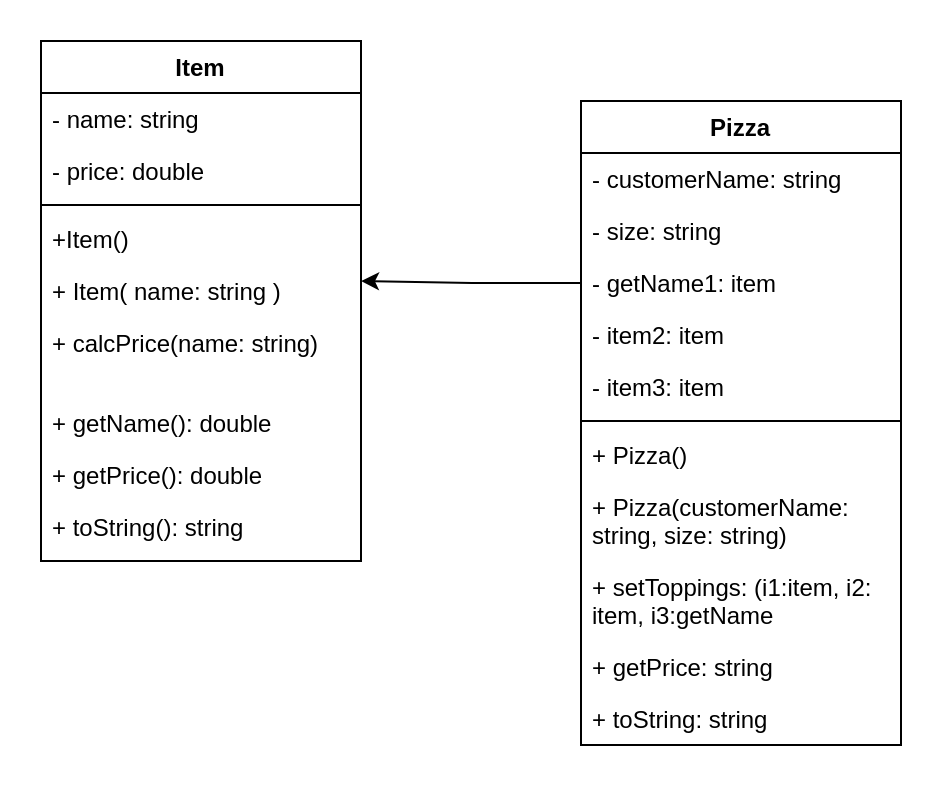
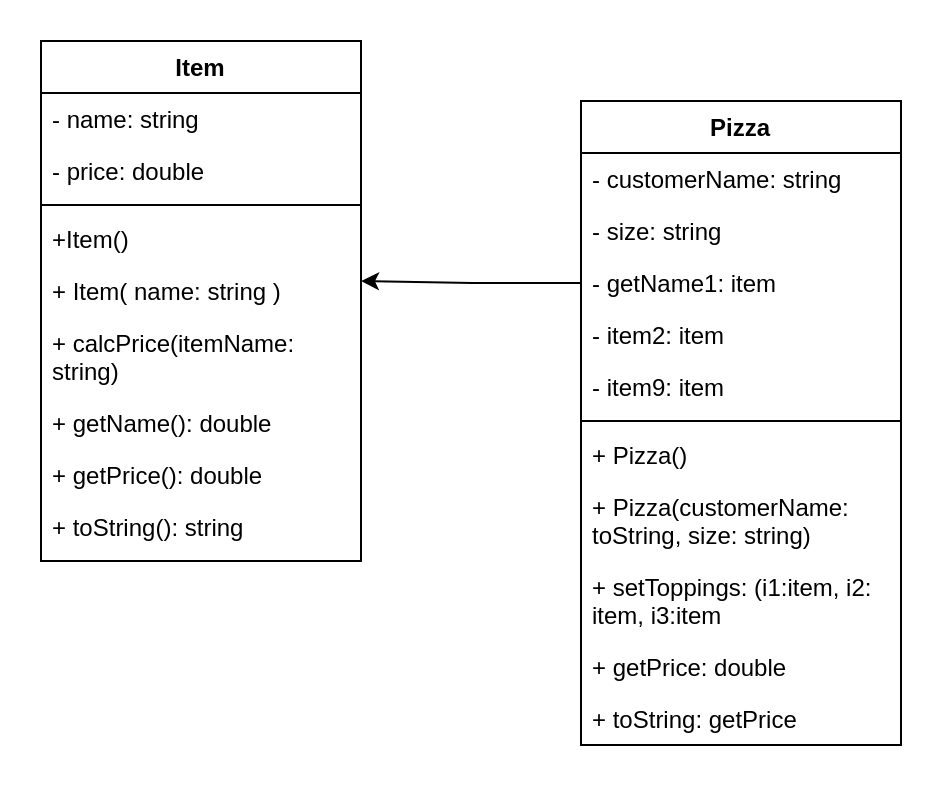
(202, 345) -> (203, 360)
(665, 389) -> (665, 389)
(743, 524) -> (743, 524)
(743, 604) -> (743, 604)
(698, 669) -> (698, 669)
(698, 721) -> (712, 721)
